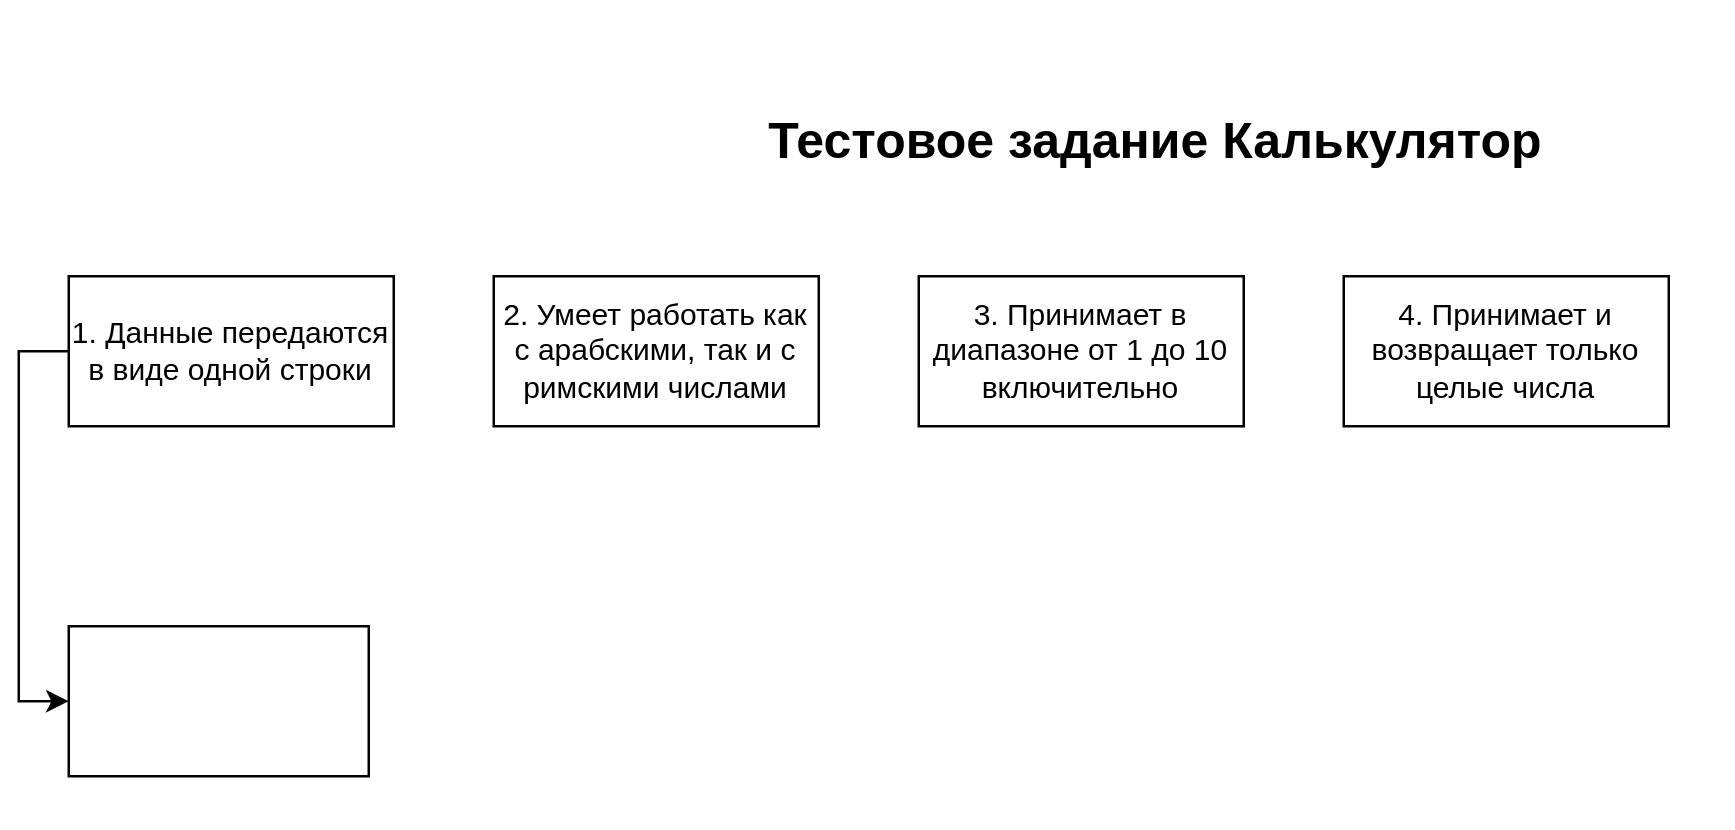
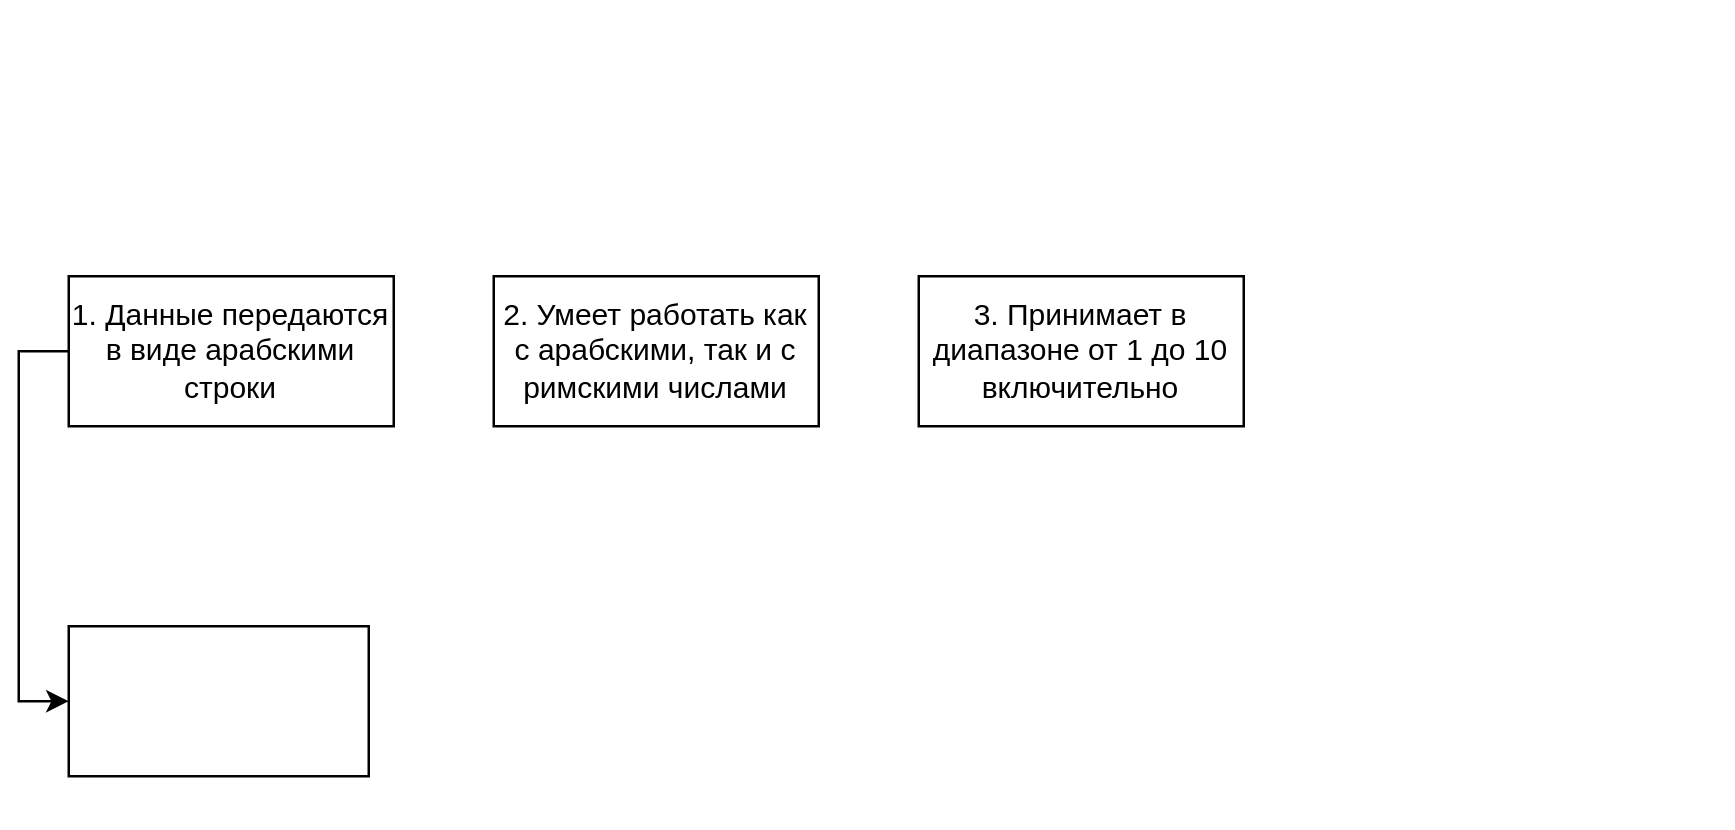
(1156, 139) -> none
(231, 351) -> (231, 351)
(1506, 351) -> none
